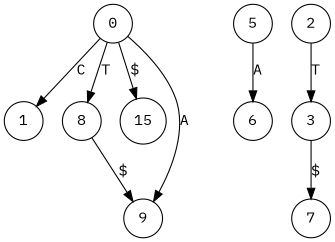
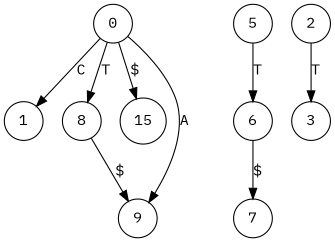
(258, 71) -> (258, 71)
(311, 164) -> (253, 164)
